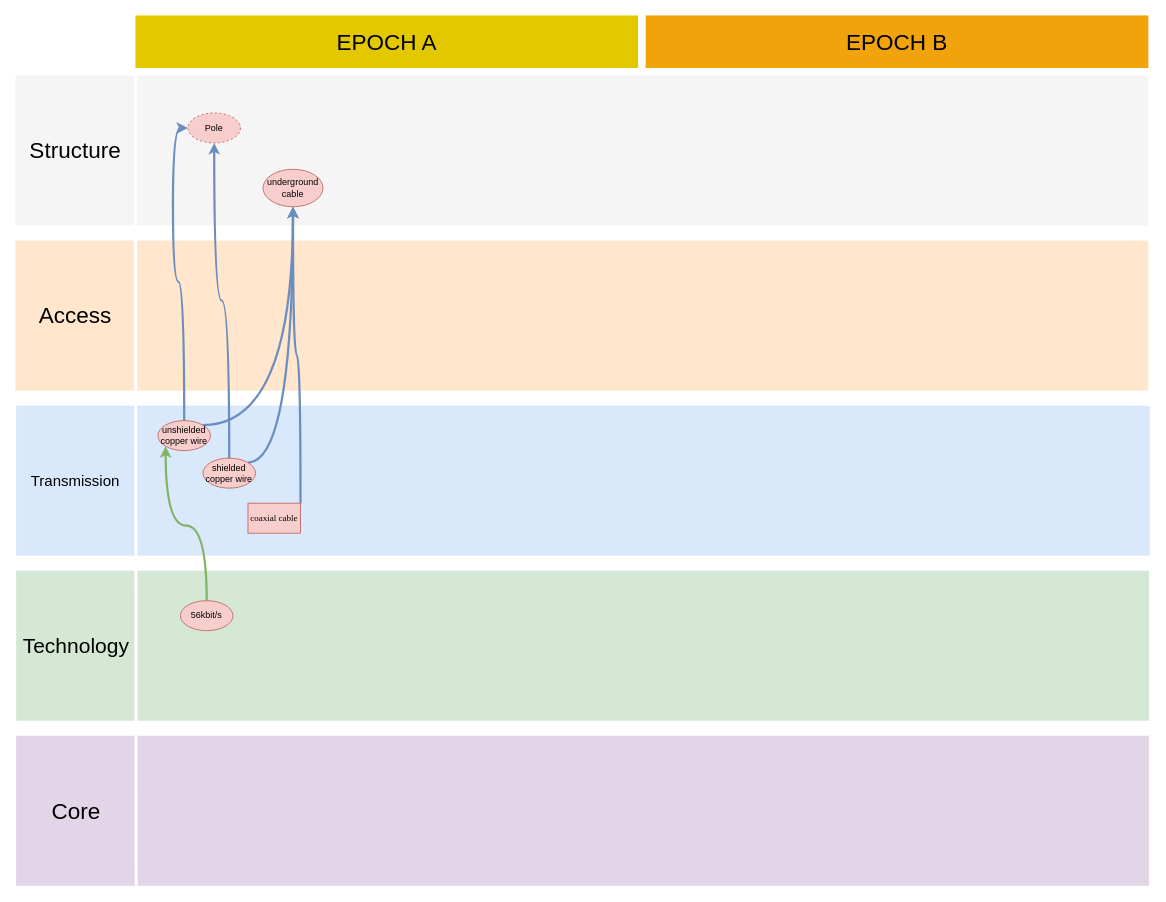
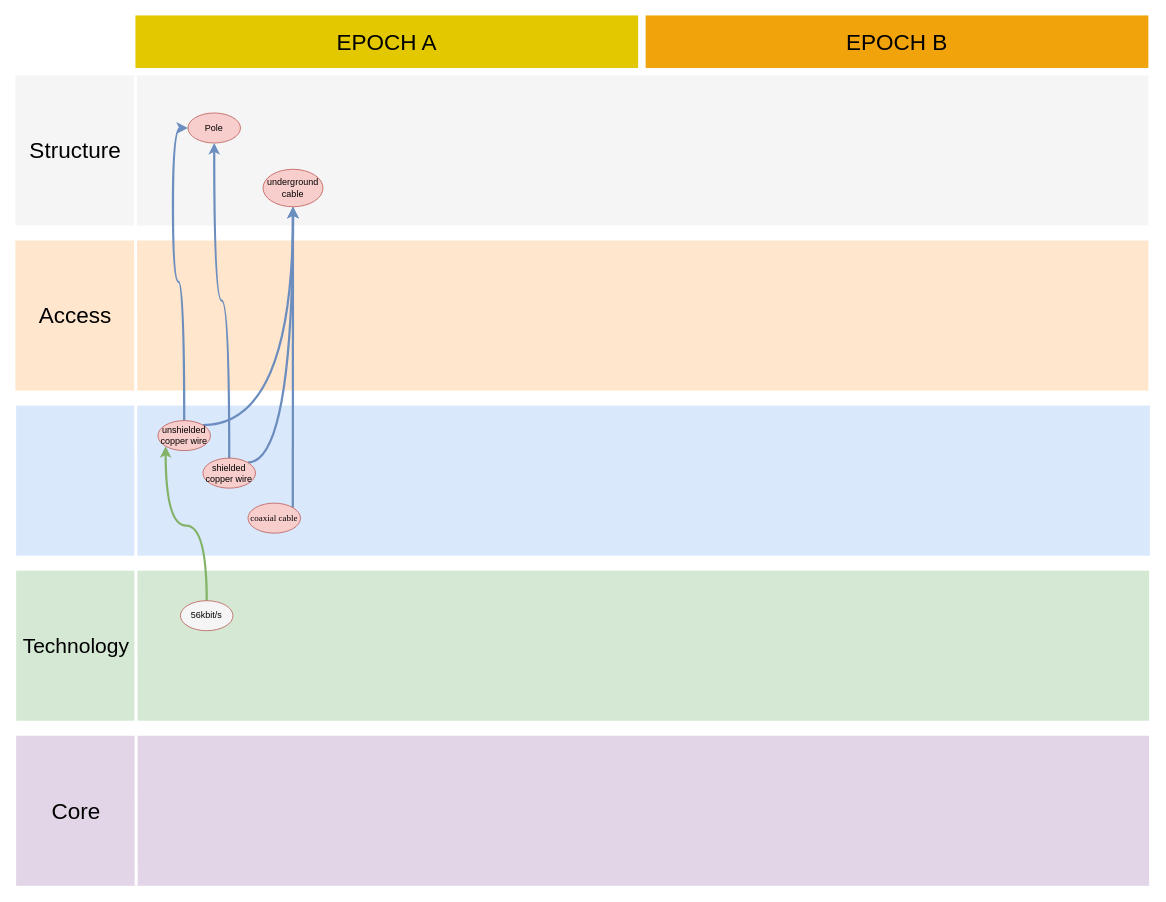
(214, 128) -> (214, 128)
(75, 480) -> none
(274, 518) -> (274, 518)
(207, 615) -> (207, 615)
